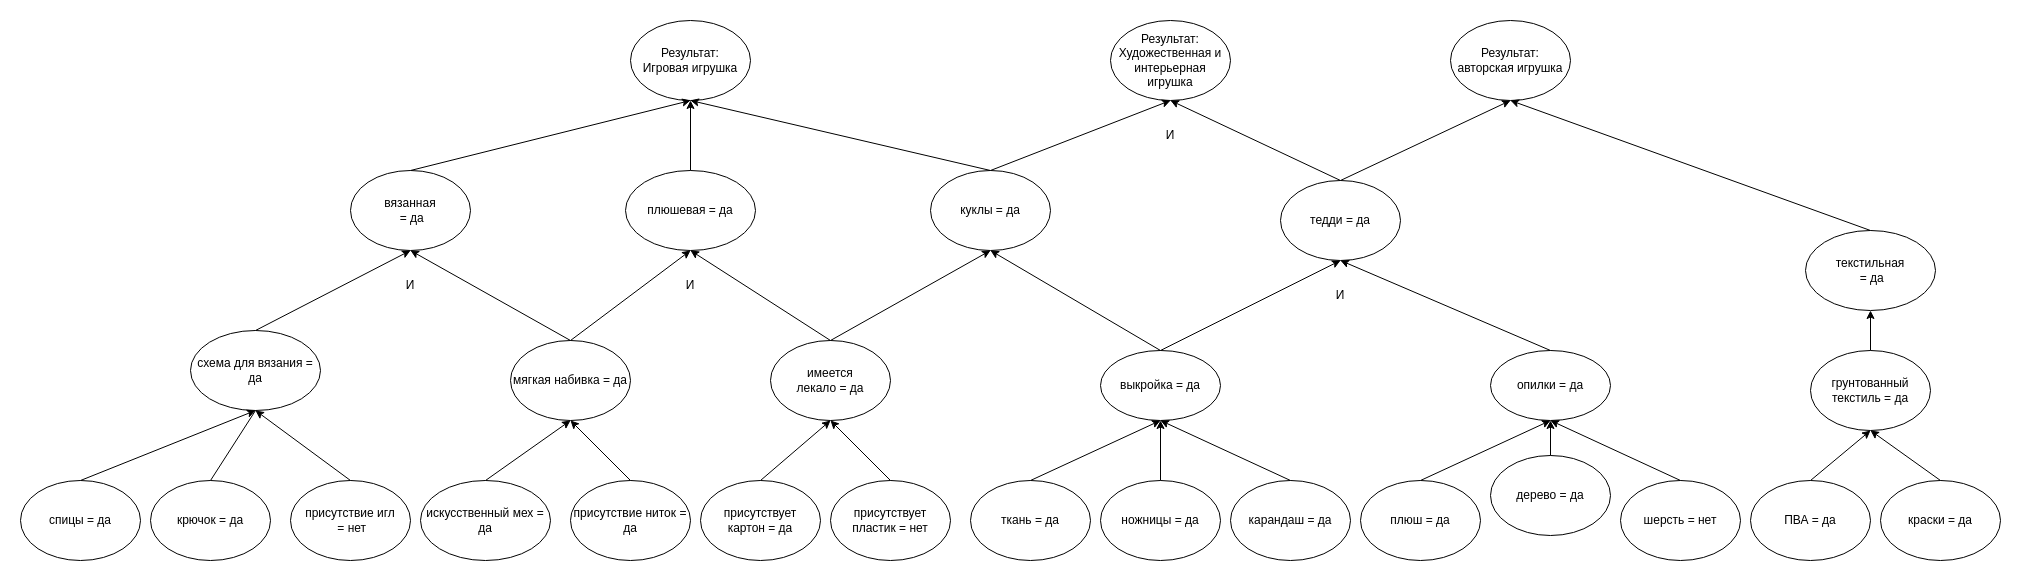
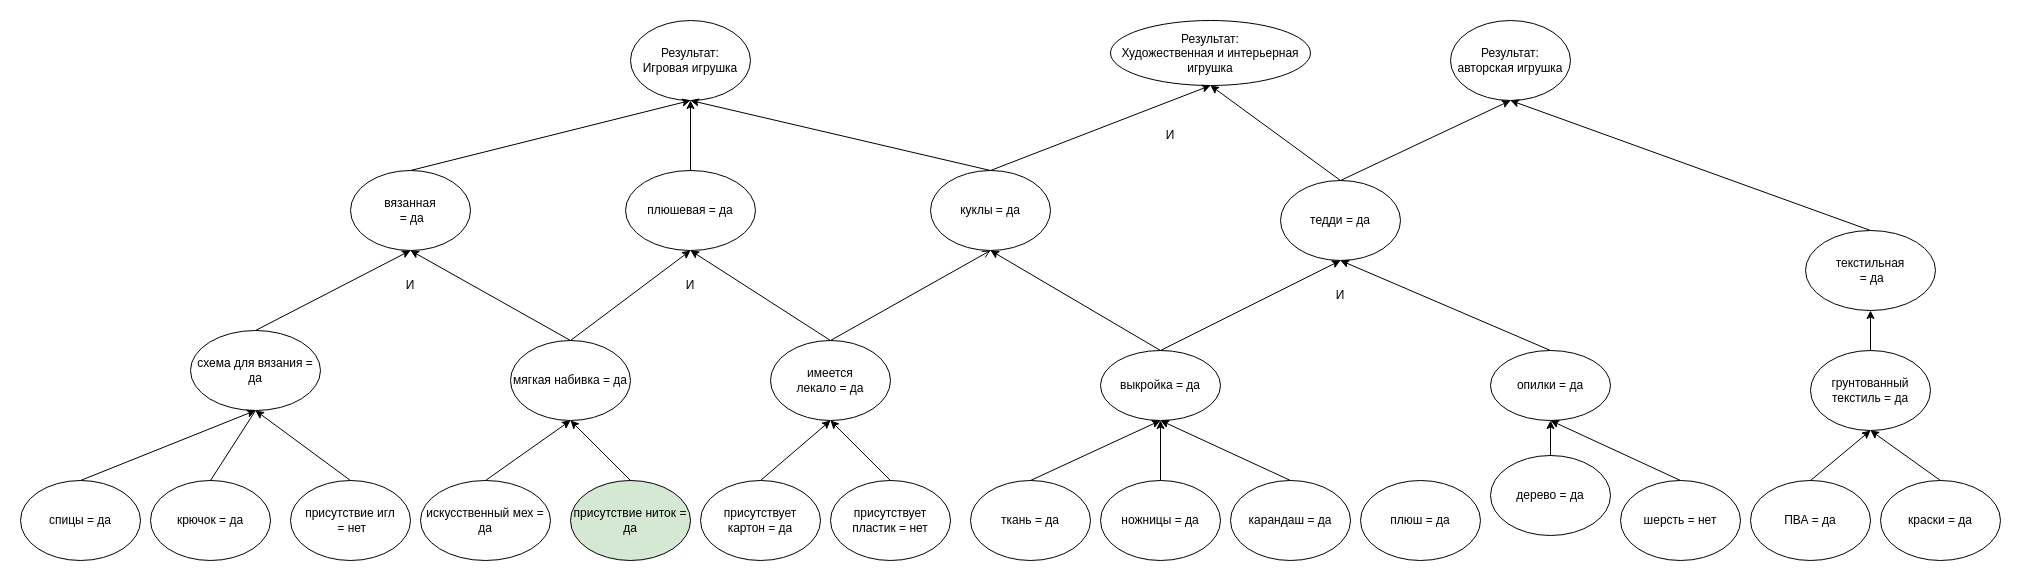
(1171, 61) -> (1211, 53)
(984, 254) -> (985, 254)
(1483, 452) -> none
(631, 521) -> (631, 521)
